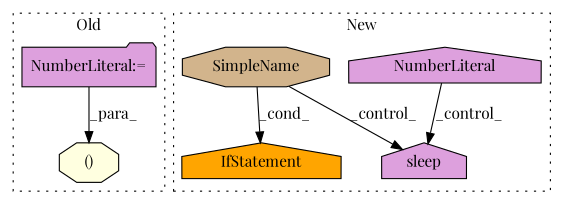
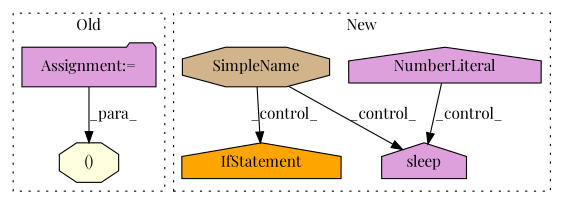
(89, 67) -> (89, 67)
(285, 115) -> (285, 115)
